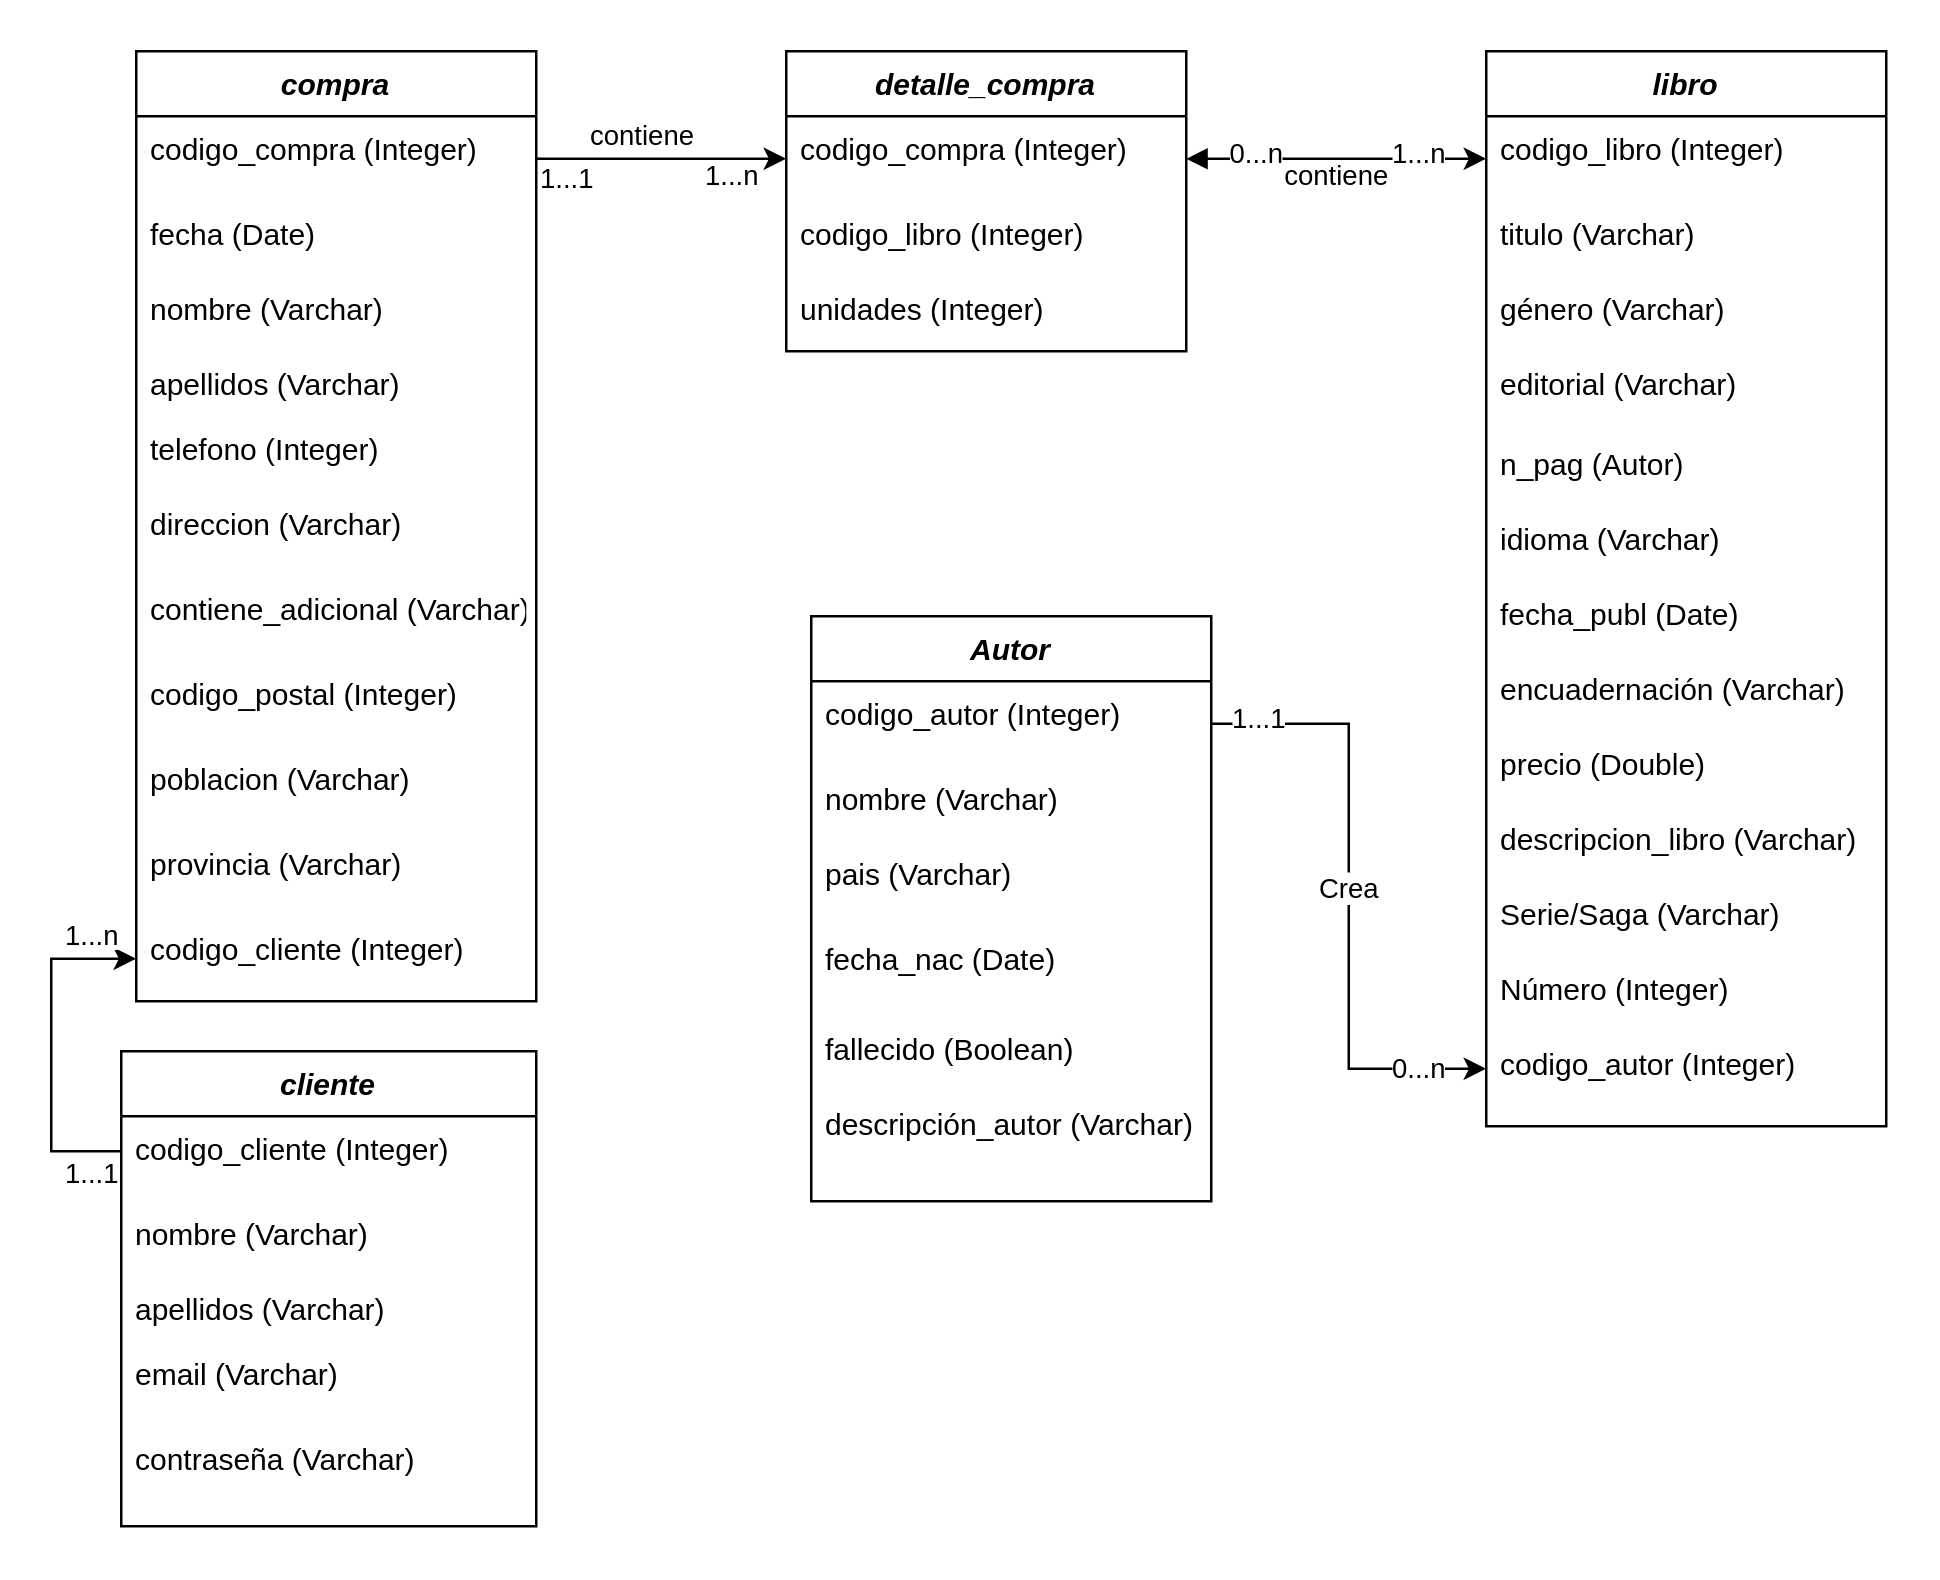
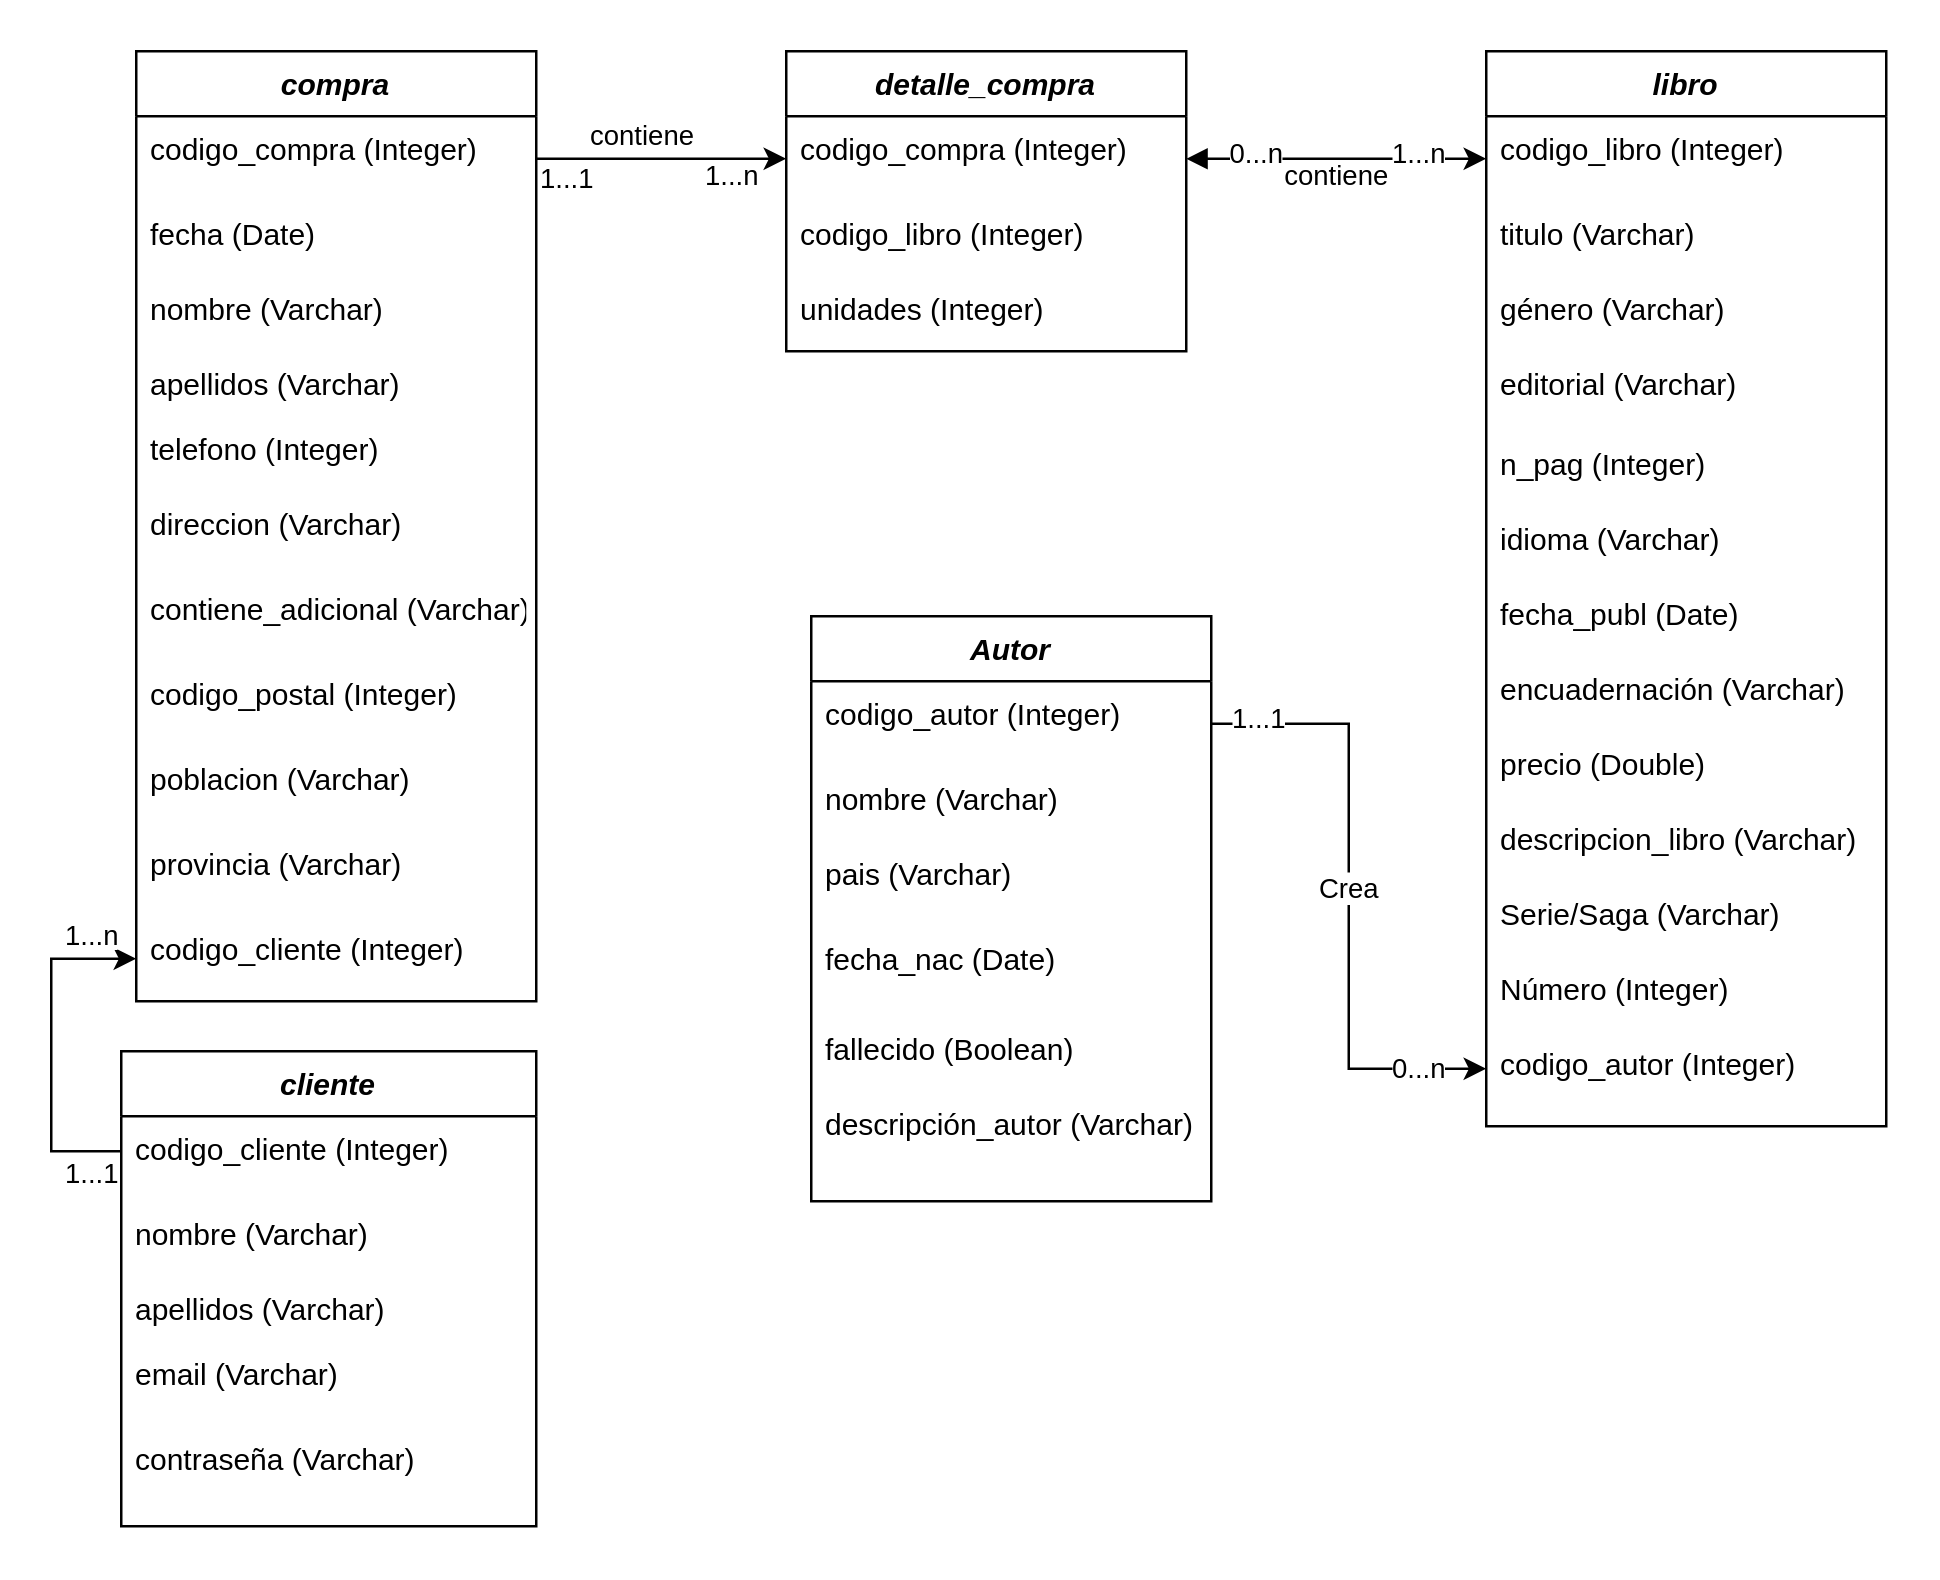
(1605, 465) -> (1622, 465)
